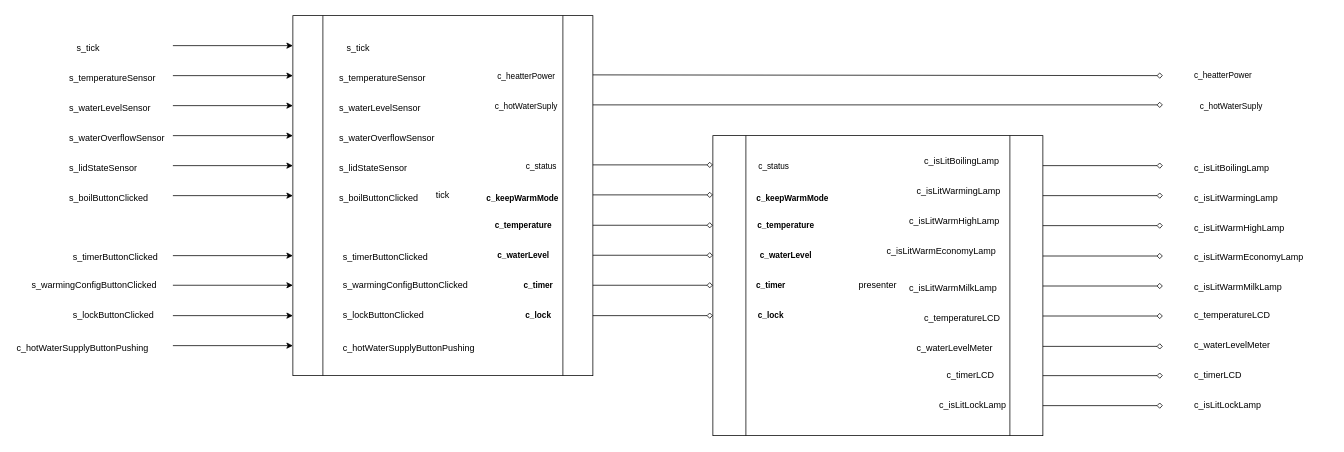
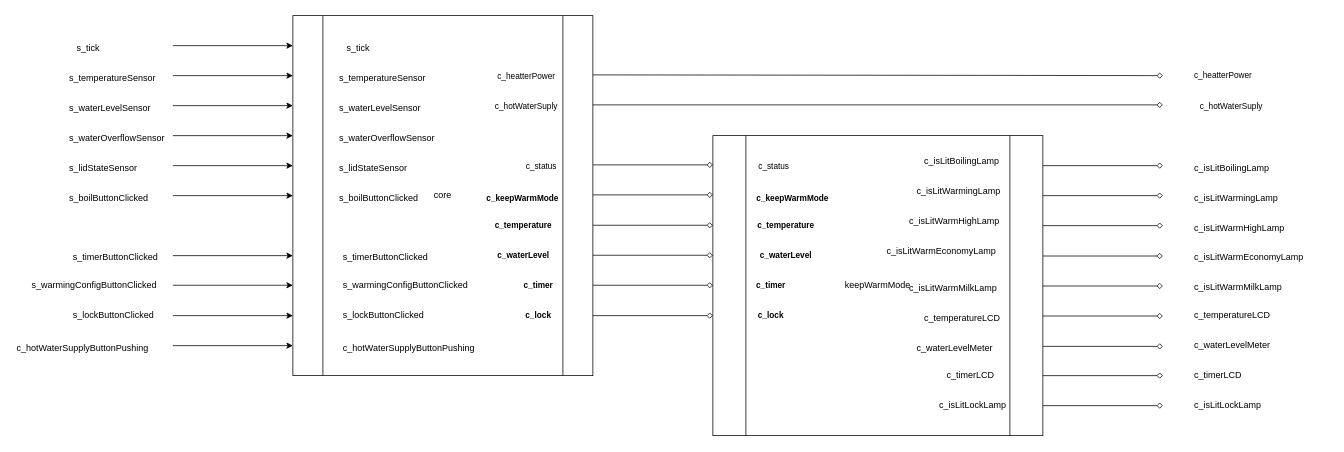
(443, 195) -> (443, 195)
(878, 285) -> (878, 285)
